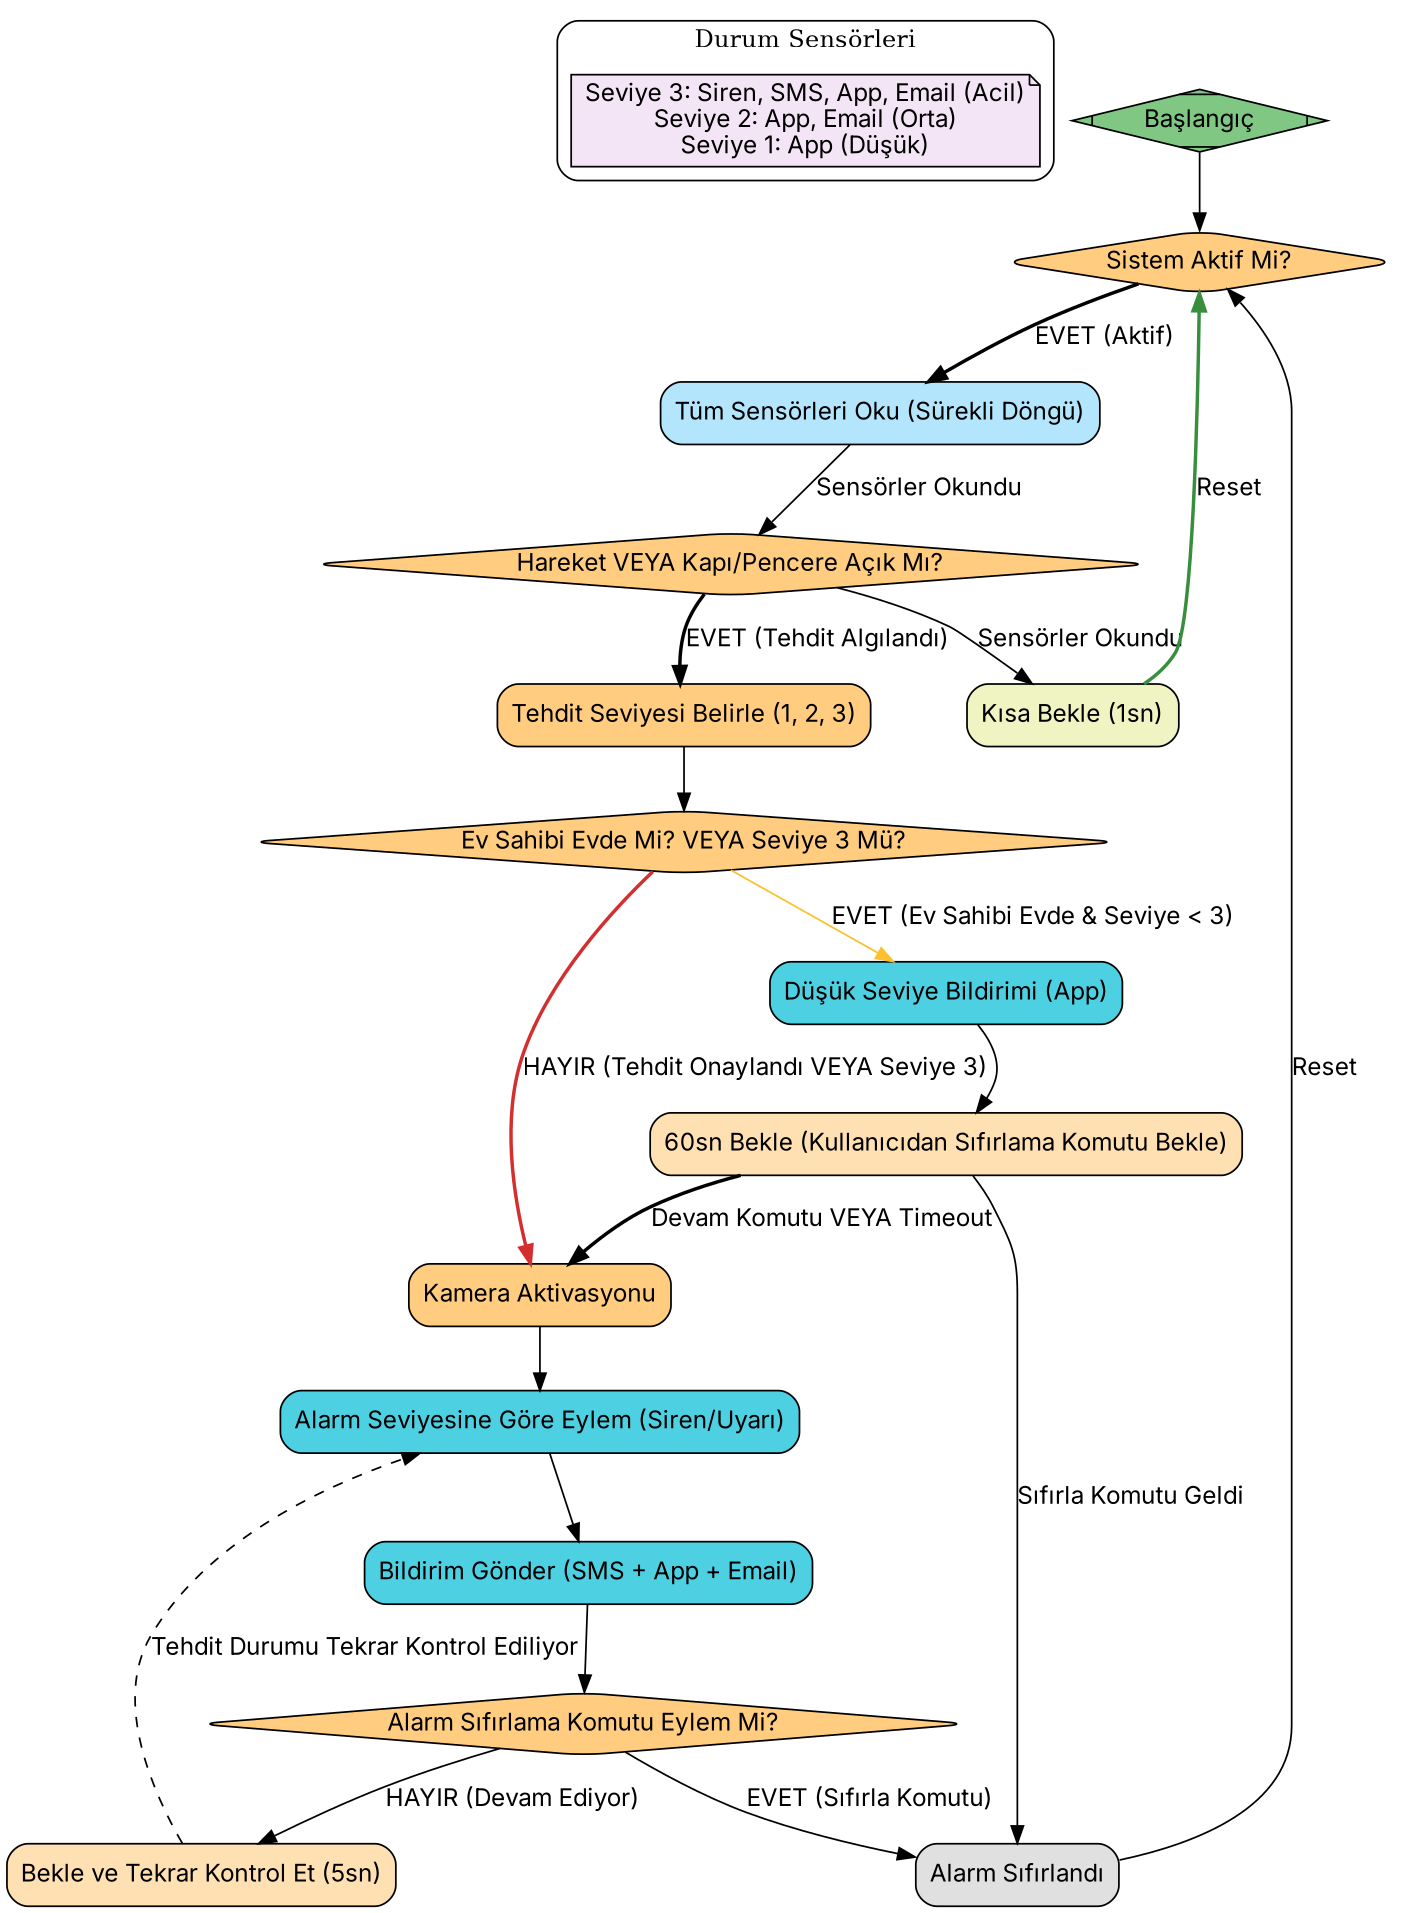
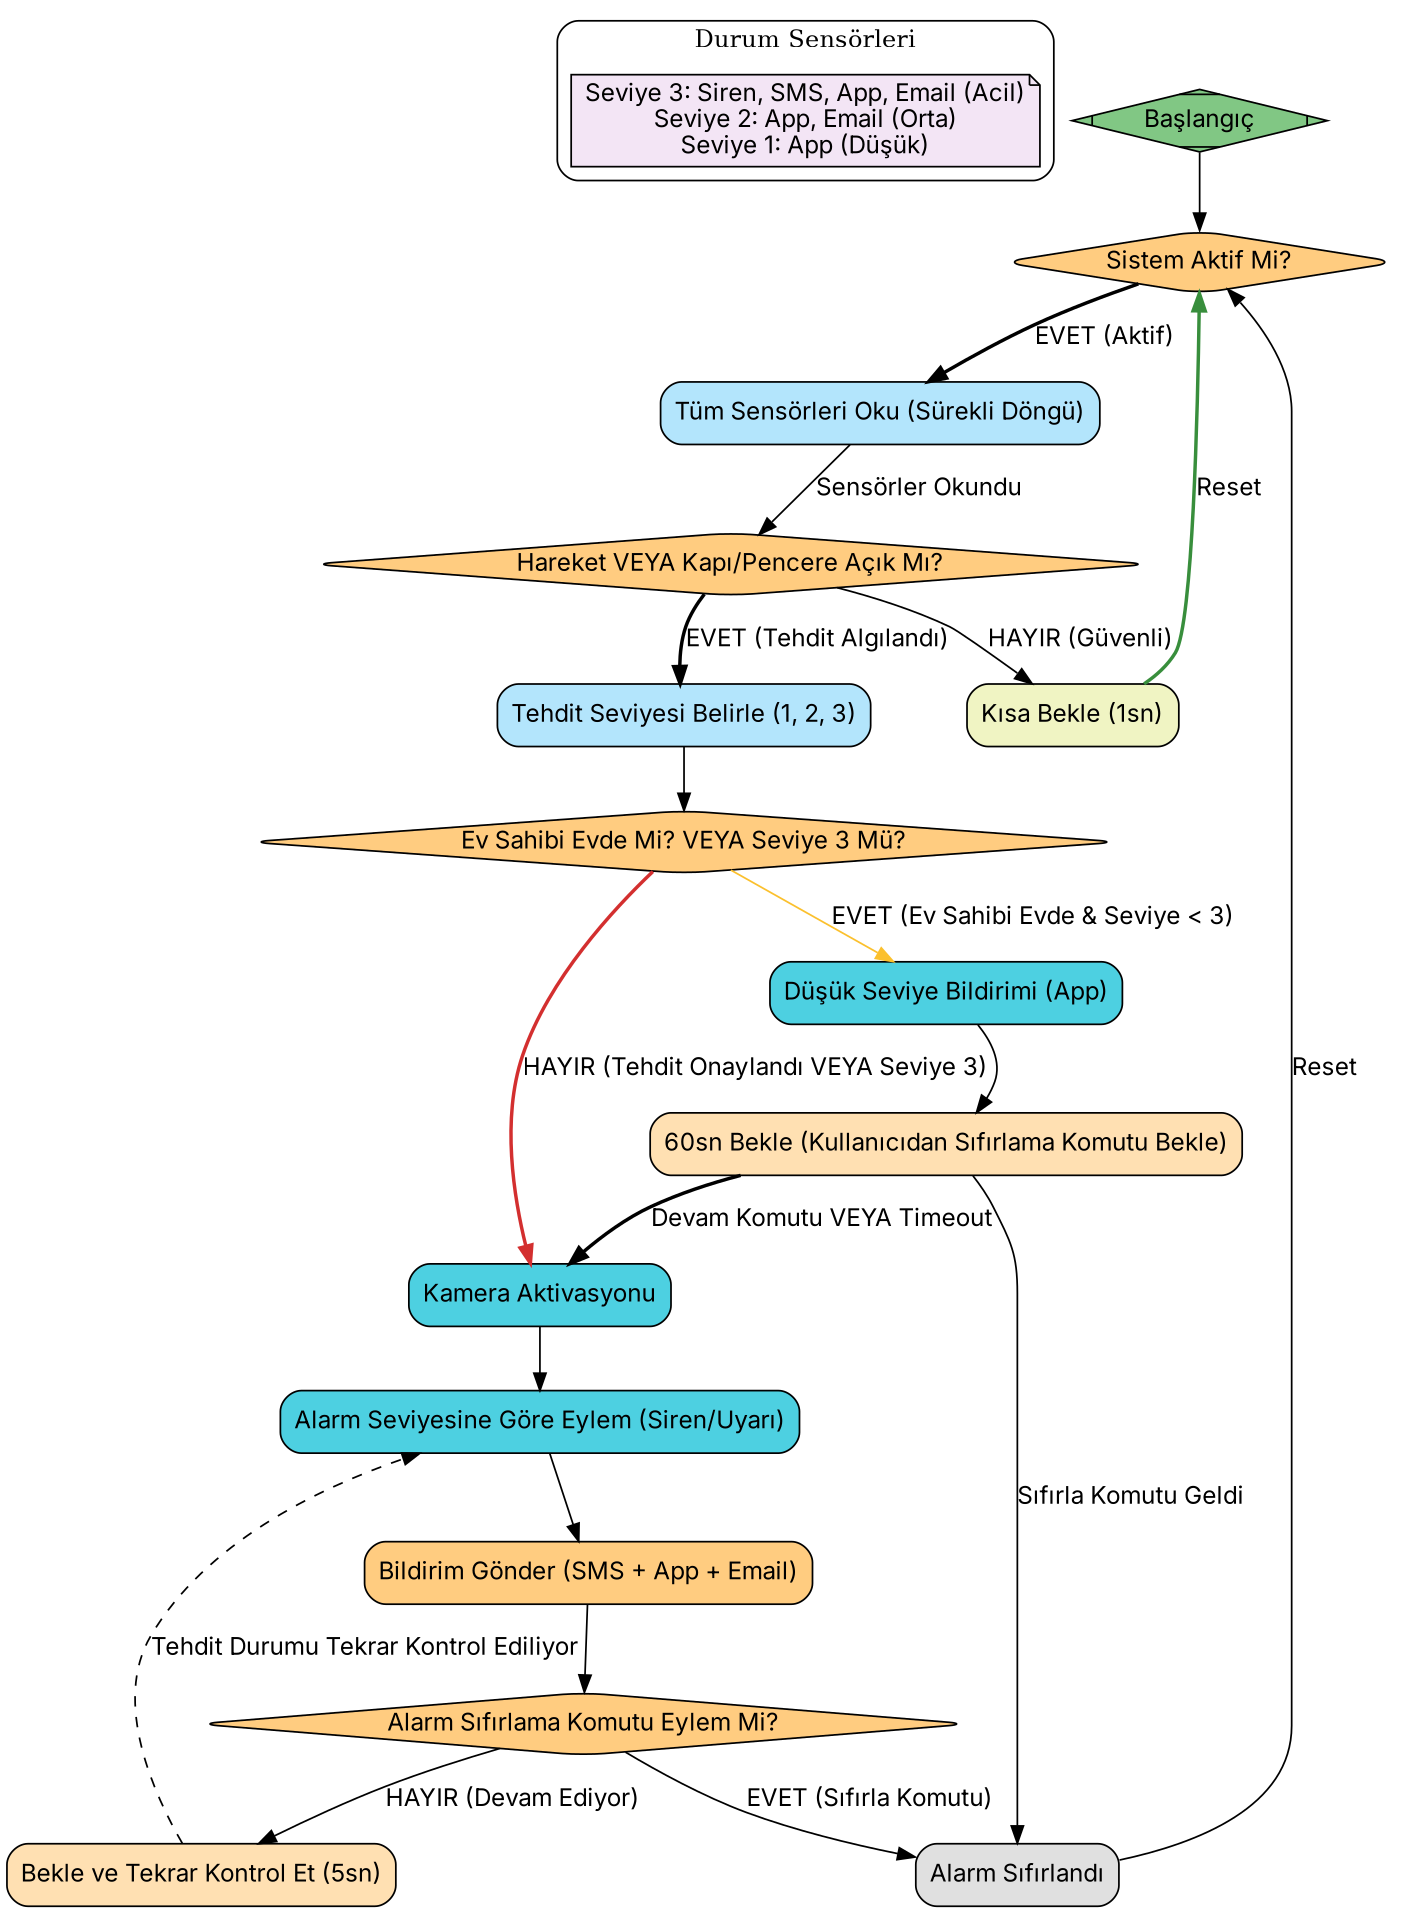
(1081, 640) -> (1081, 640)
(684, 715) -> (684, 715)
(540, 1295) -> (540, 1295)
(589, 1573) -> (589, 1573)
